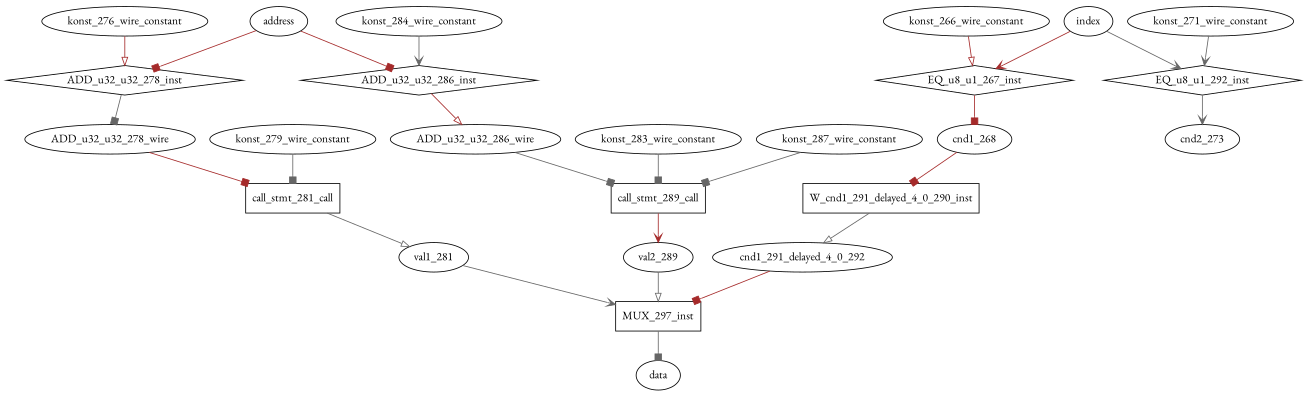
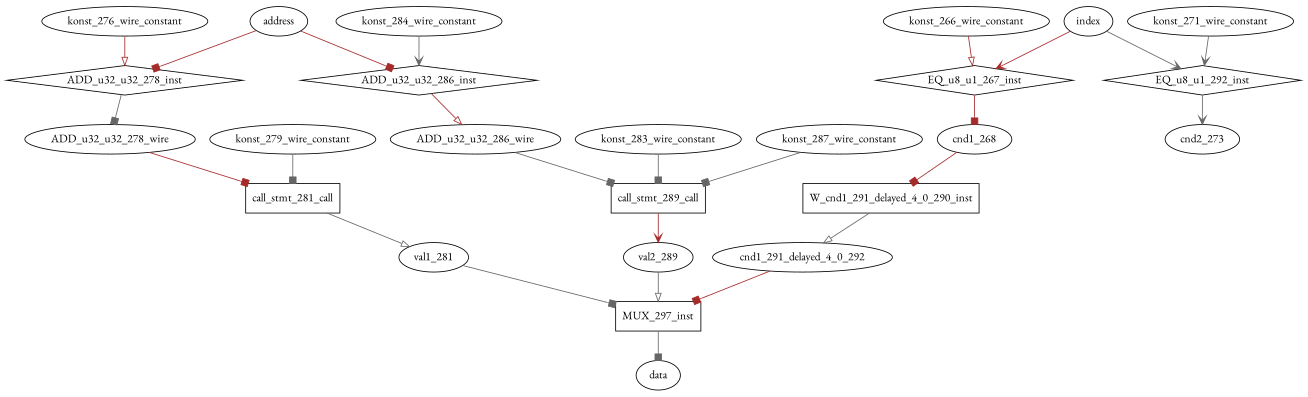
(535, 284) -> (535, 284)
